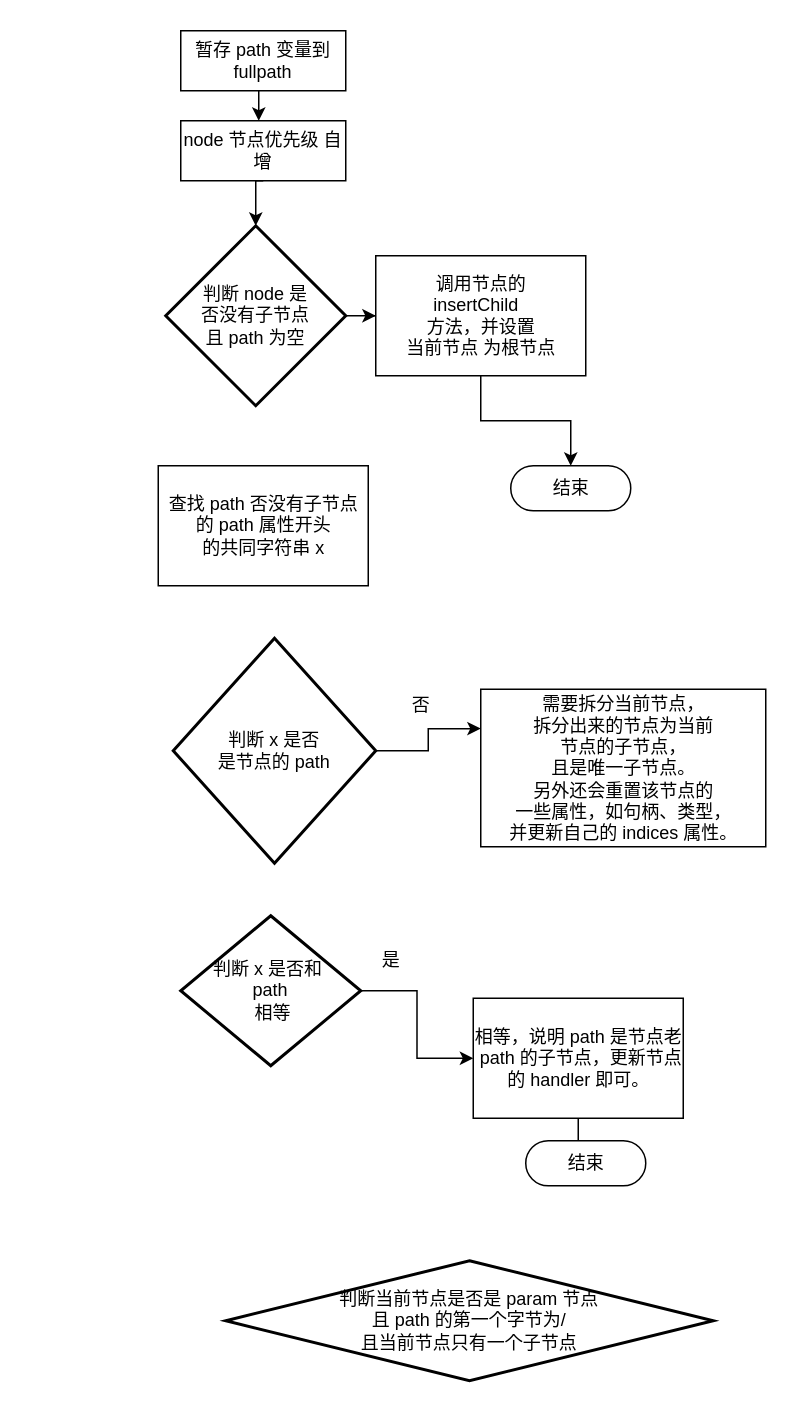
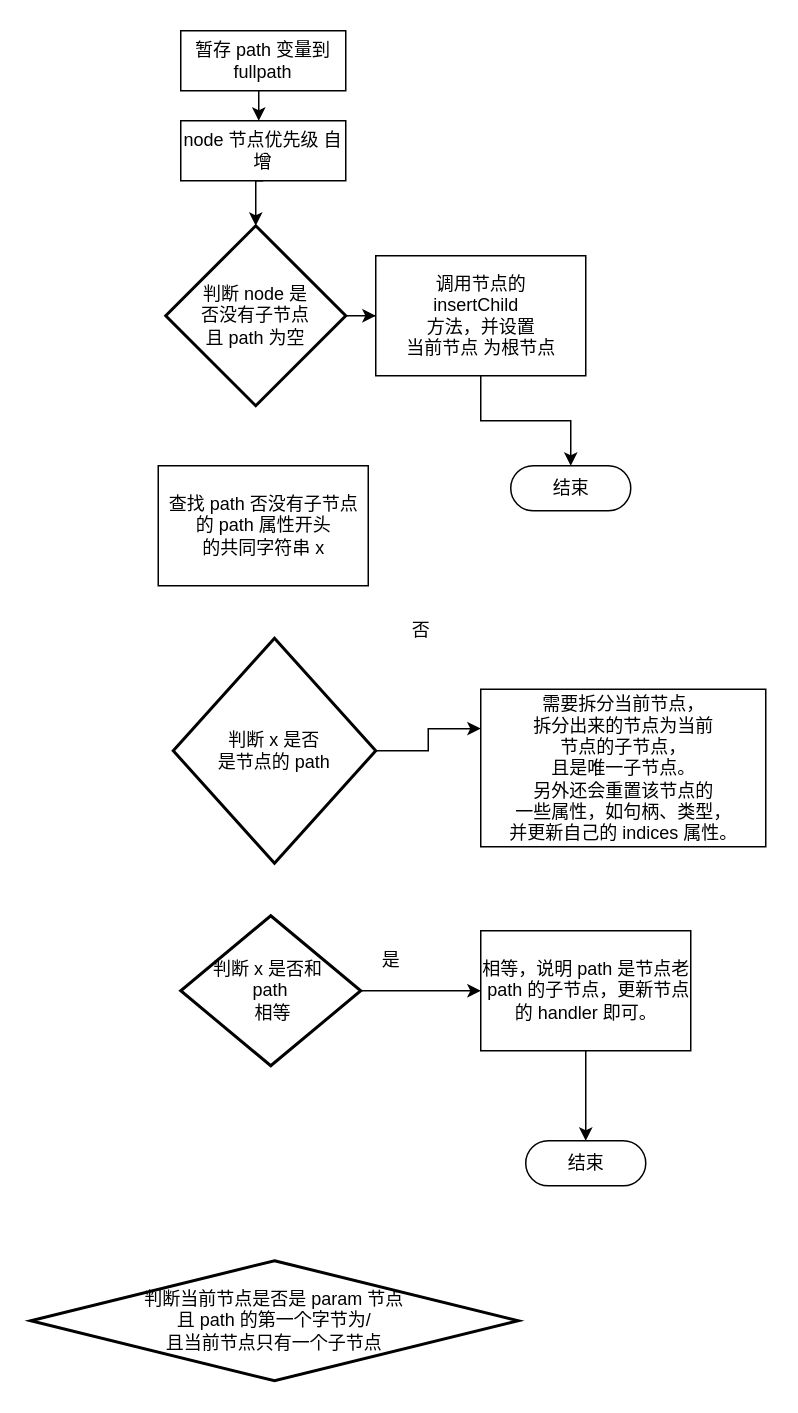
(421, 706) -> (421, 631)
(578, 1058) -> (586, 991)
(470, 1321) -> (275, 1321)
